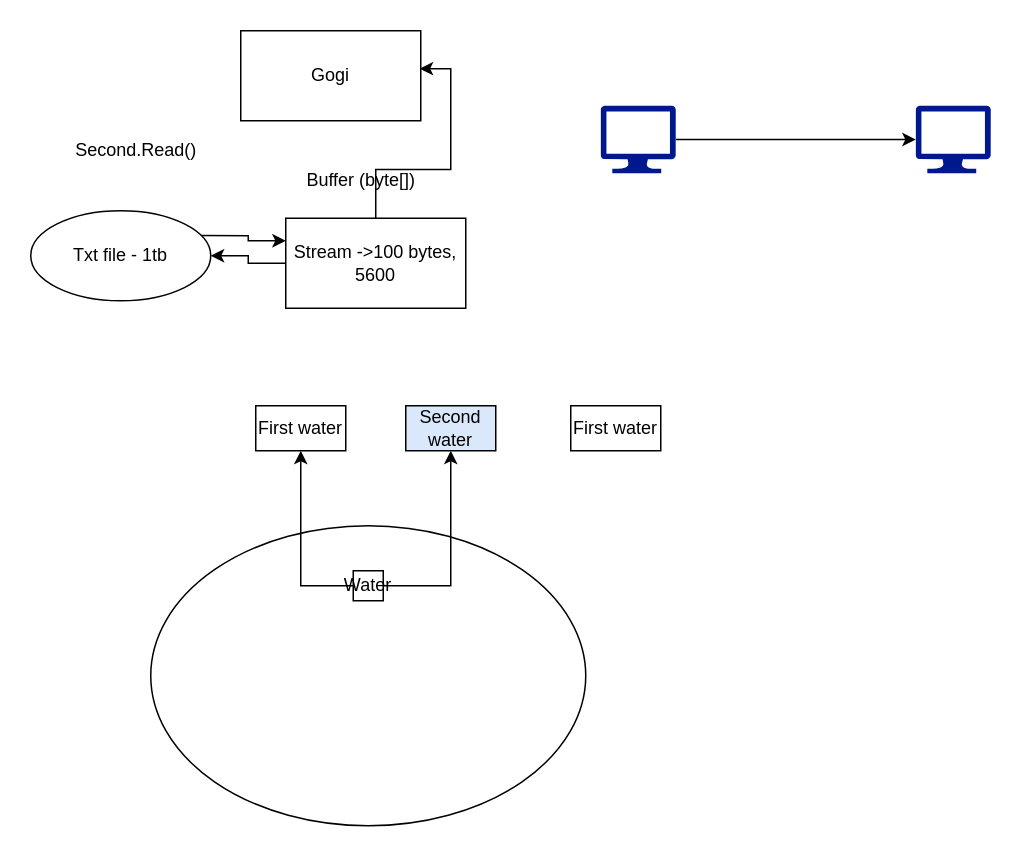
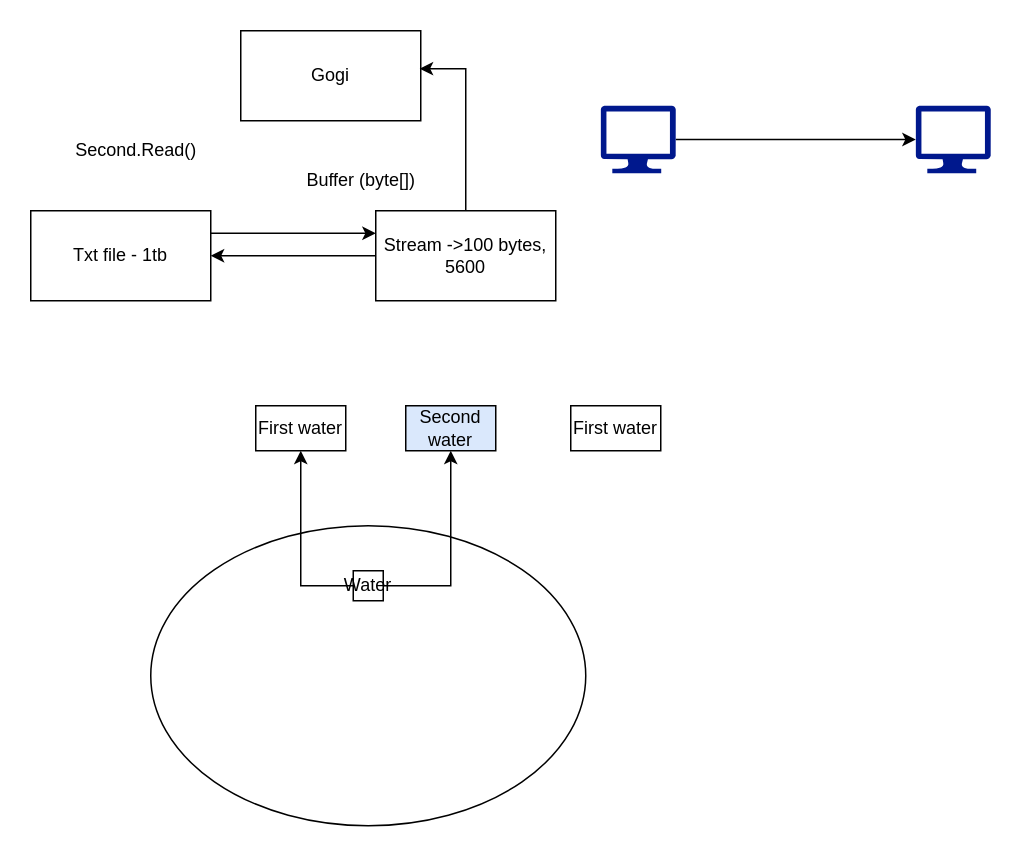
(121, 256) -> (121, 256)
(376, 263) -> (466, 256)
